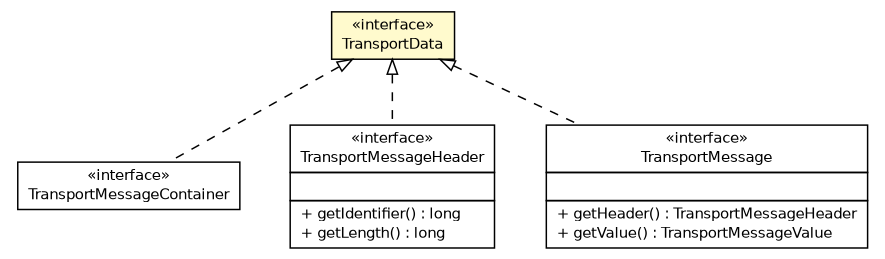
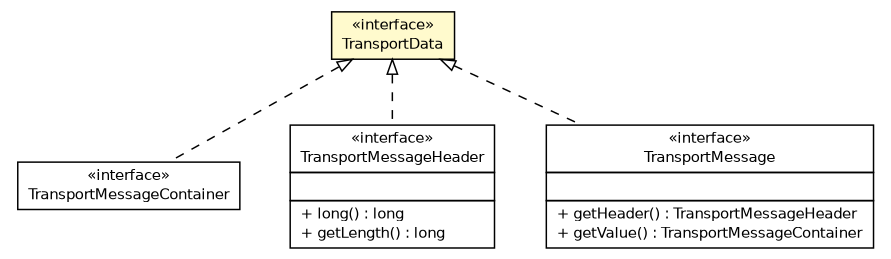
(381, 214) -> (352, 214)
(695, 233) -> (710, 233)
